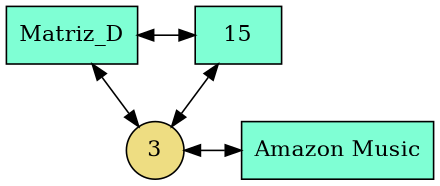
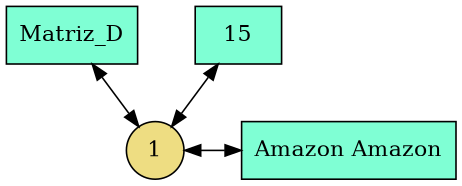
(166, 35) -> none
(155, 150) -> (155, 150)
(338, 150) -> (349, 150)
